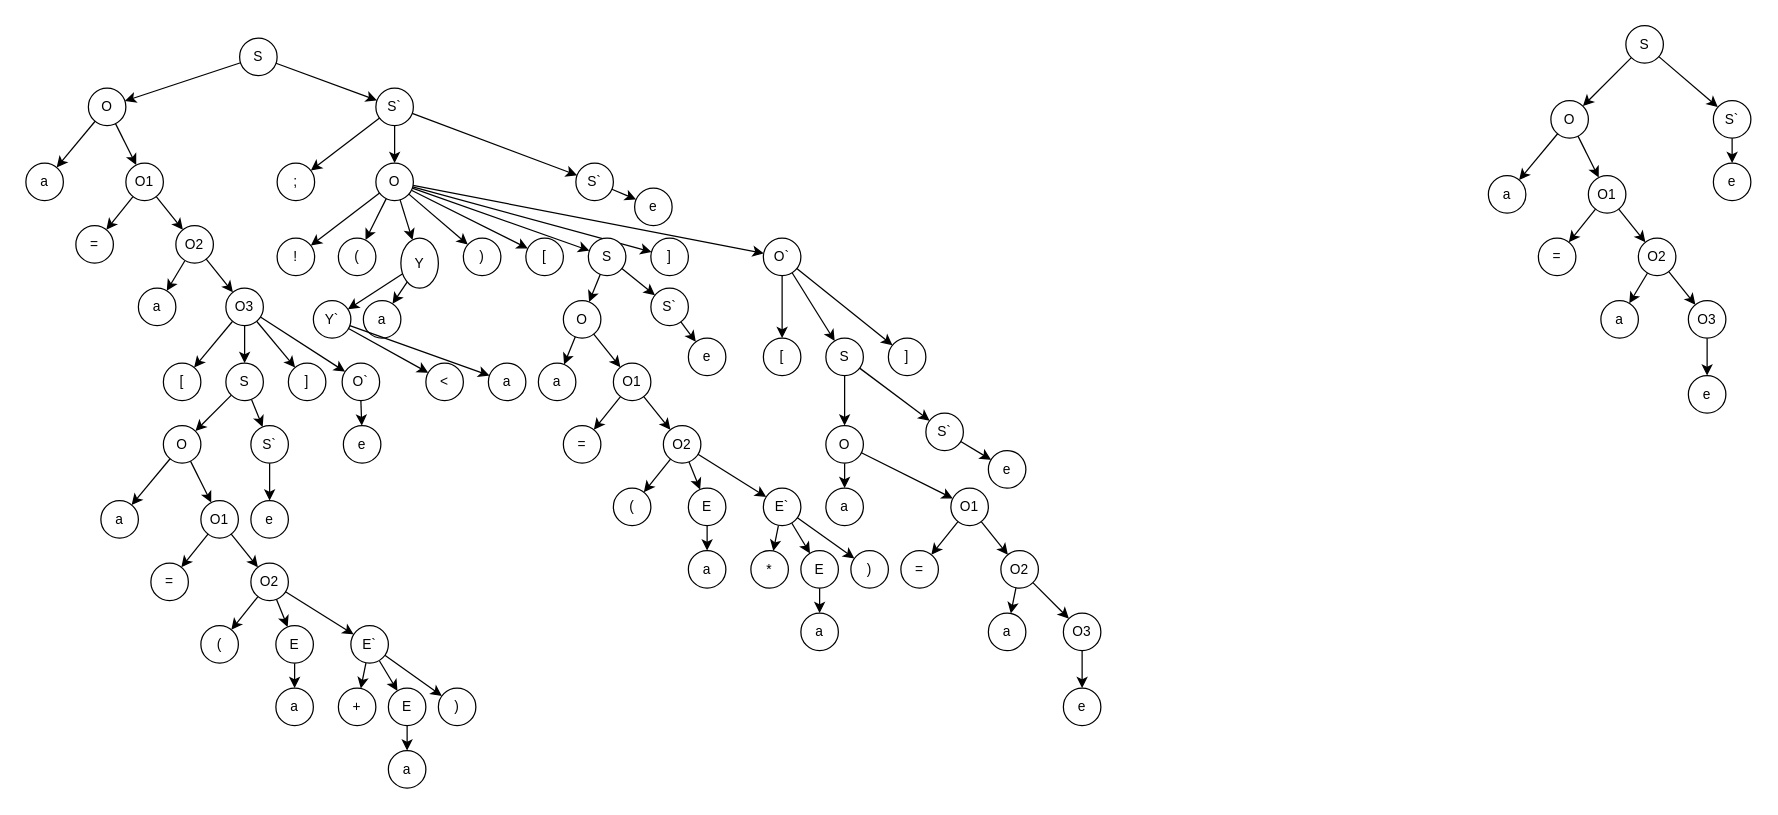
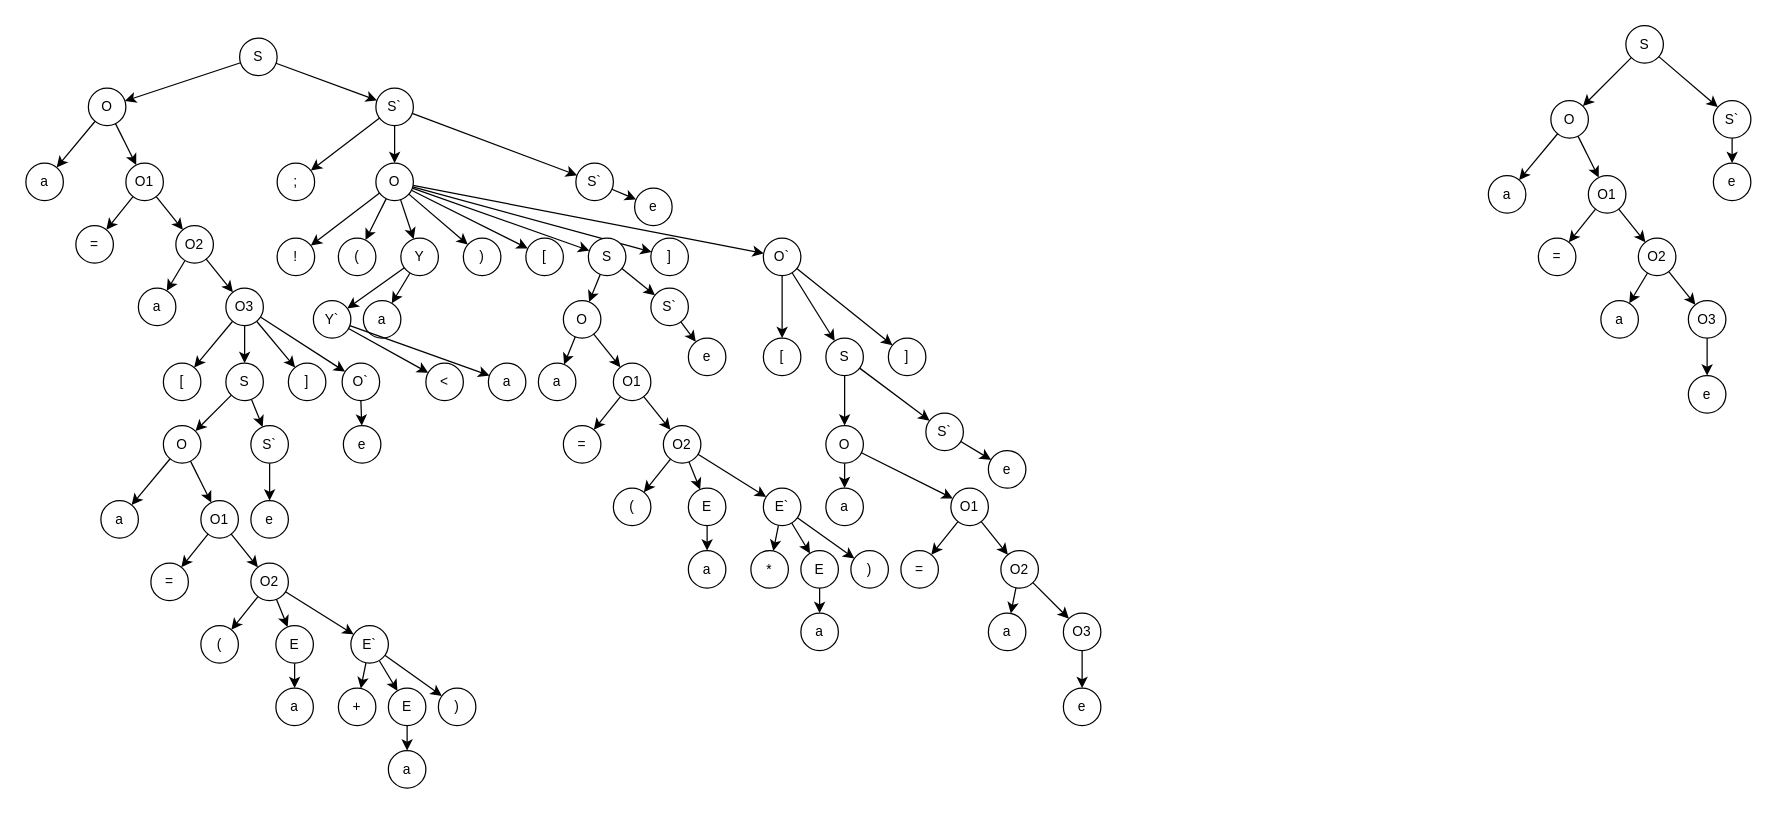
(419, 263) -> (419, 257)
